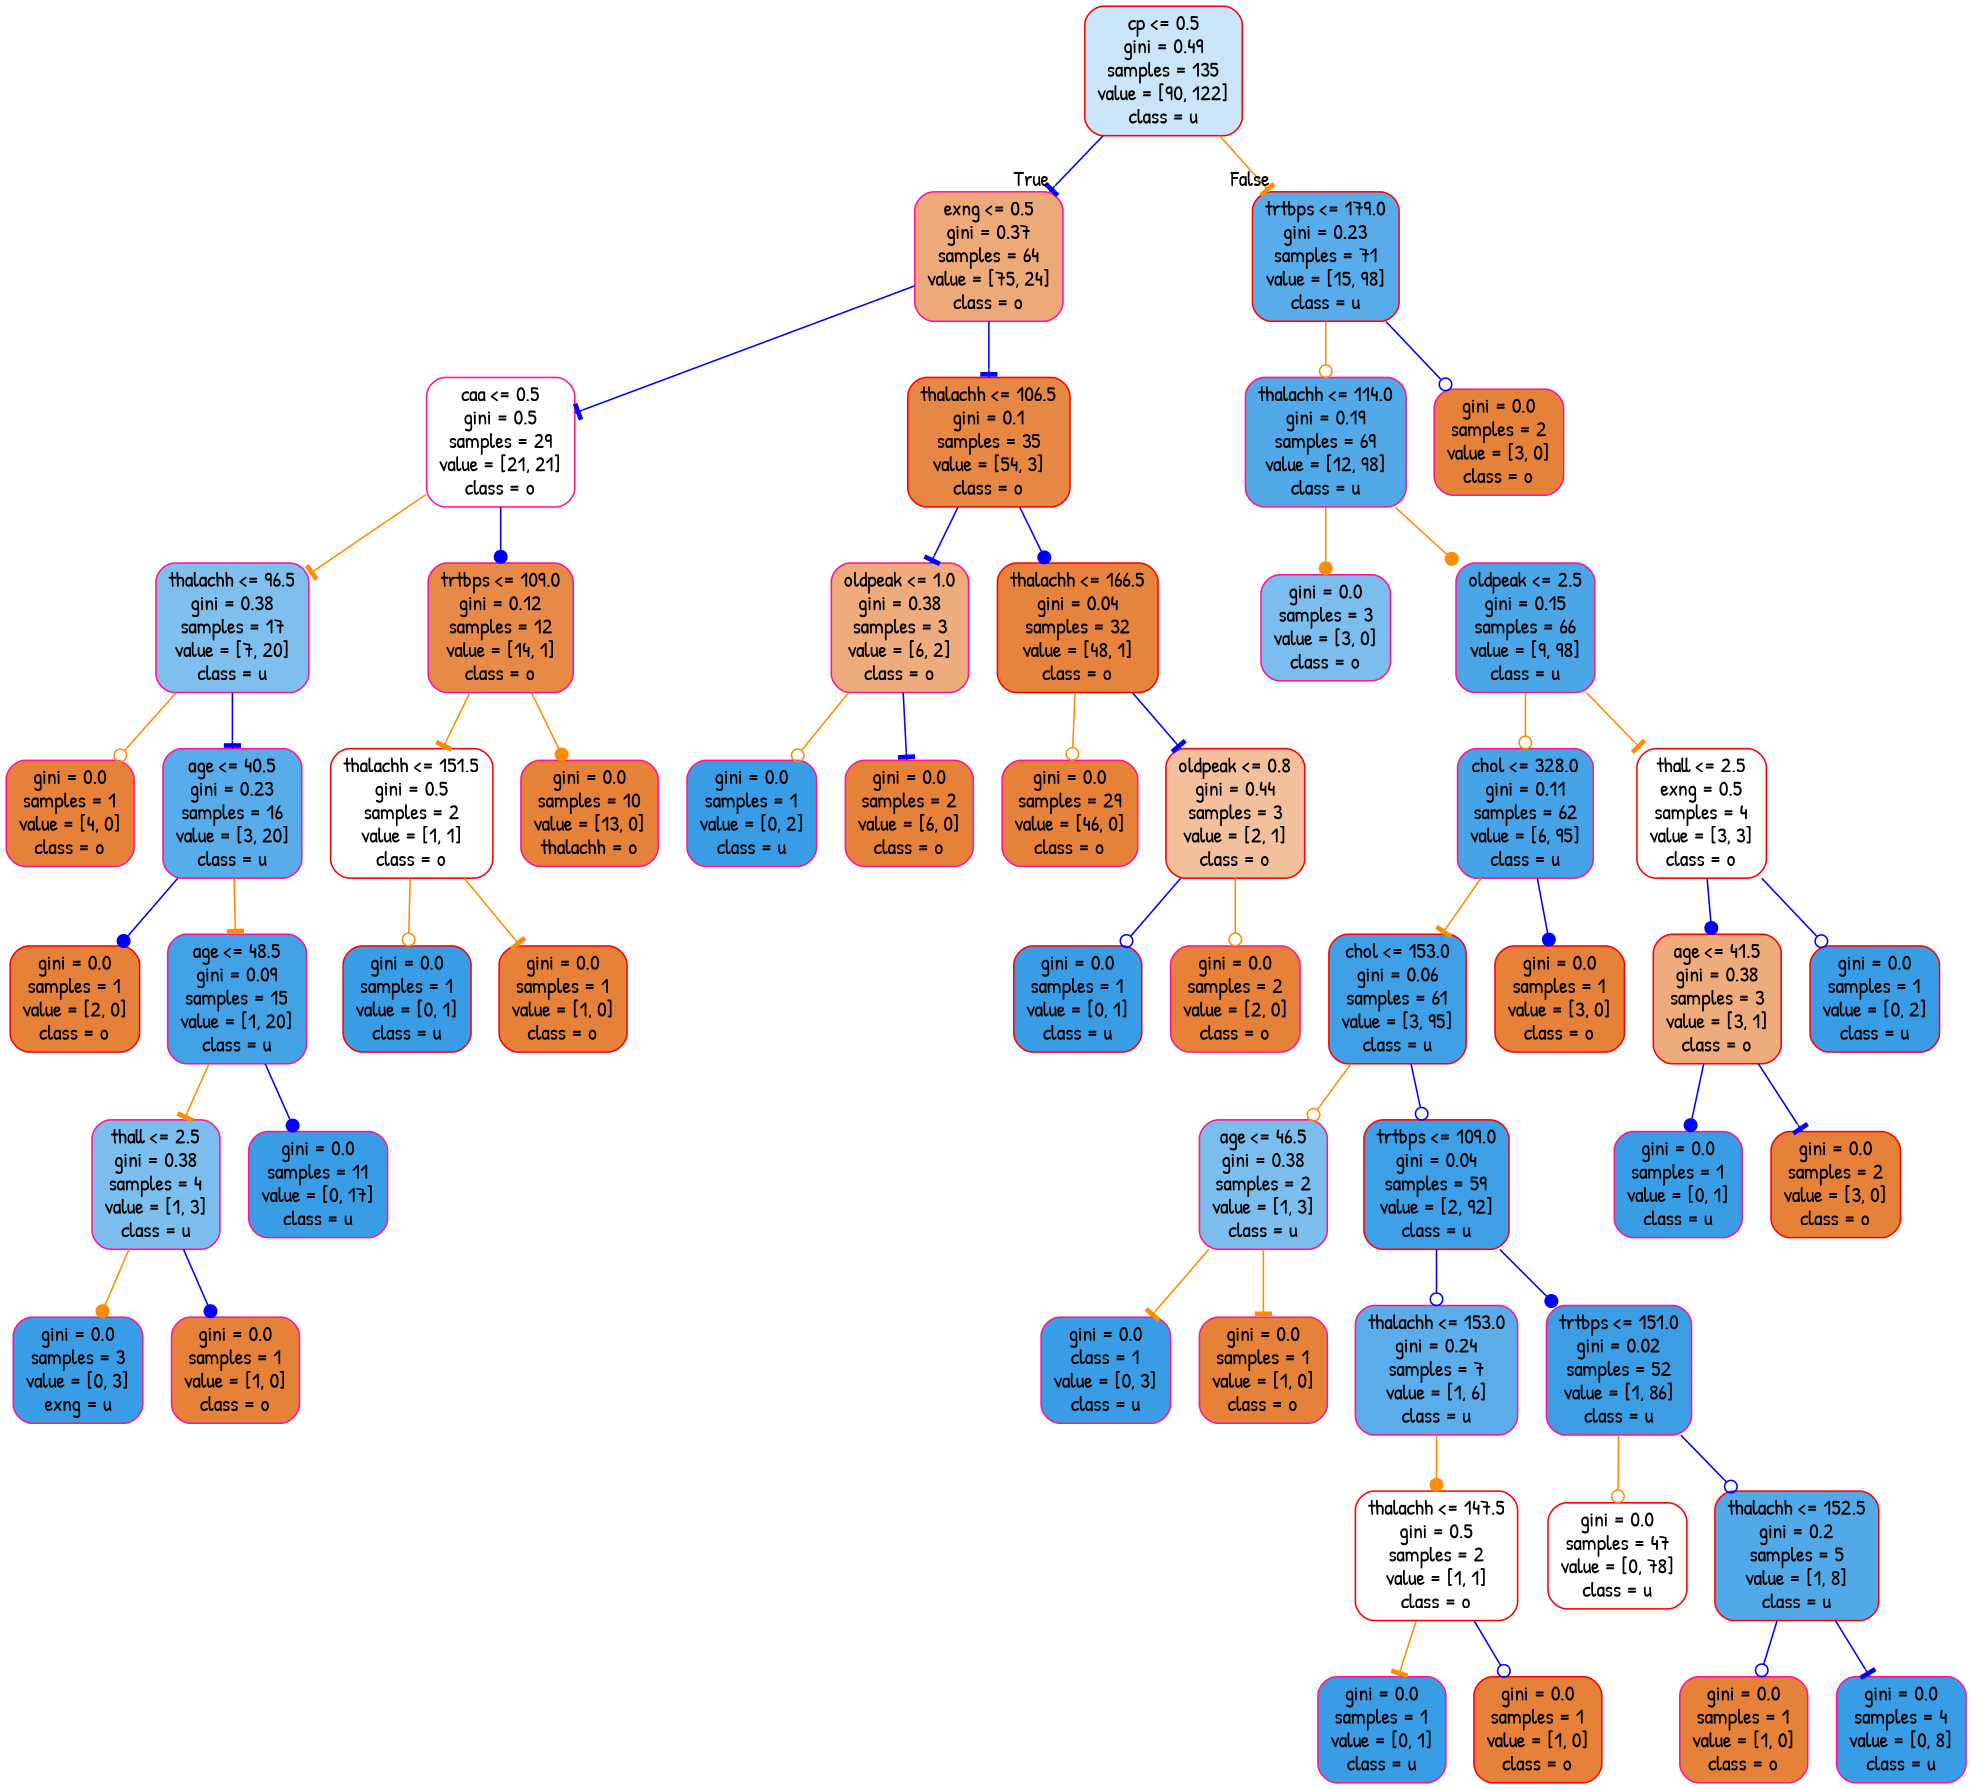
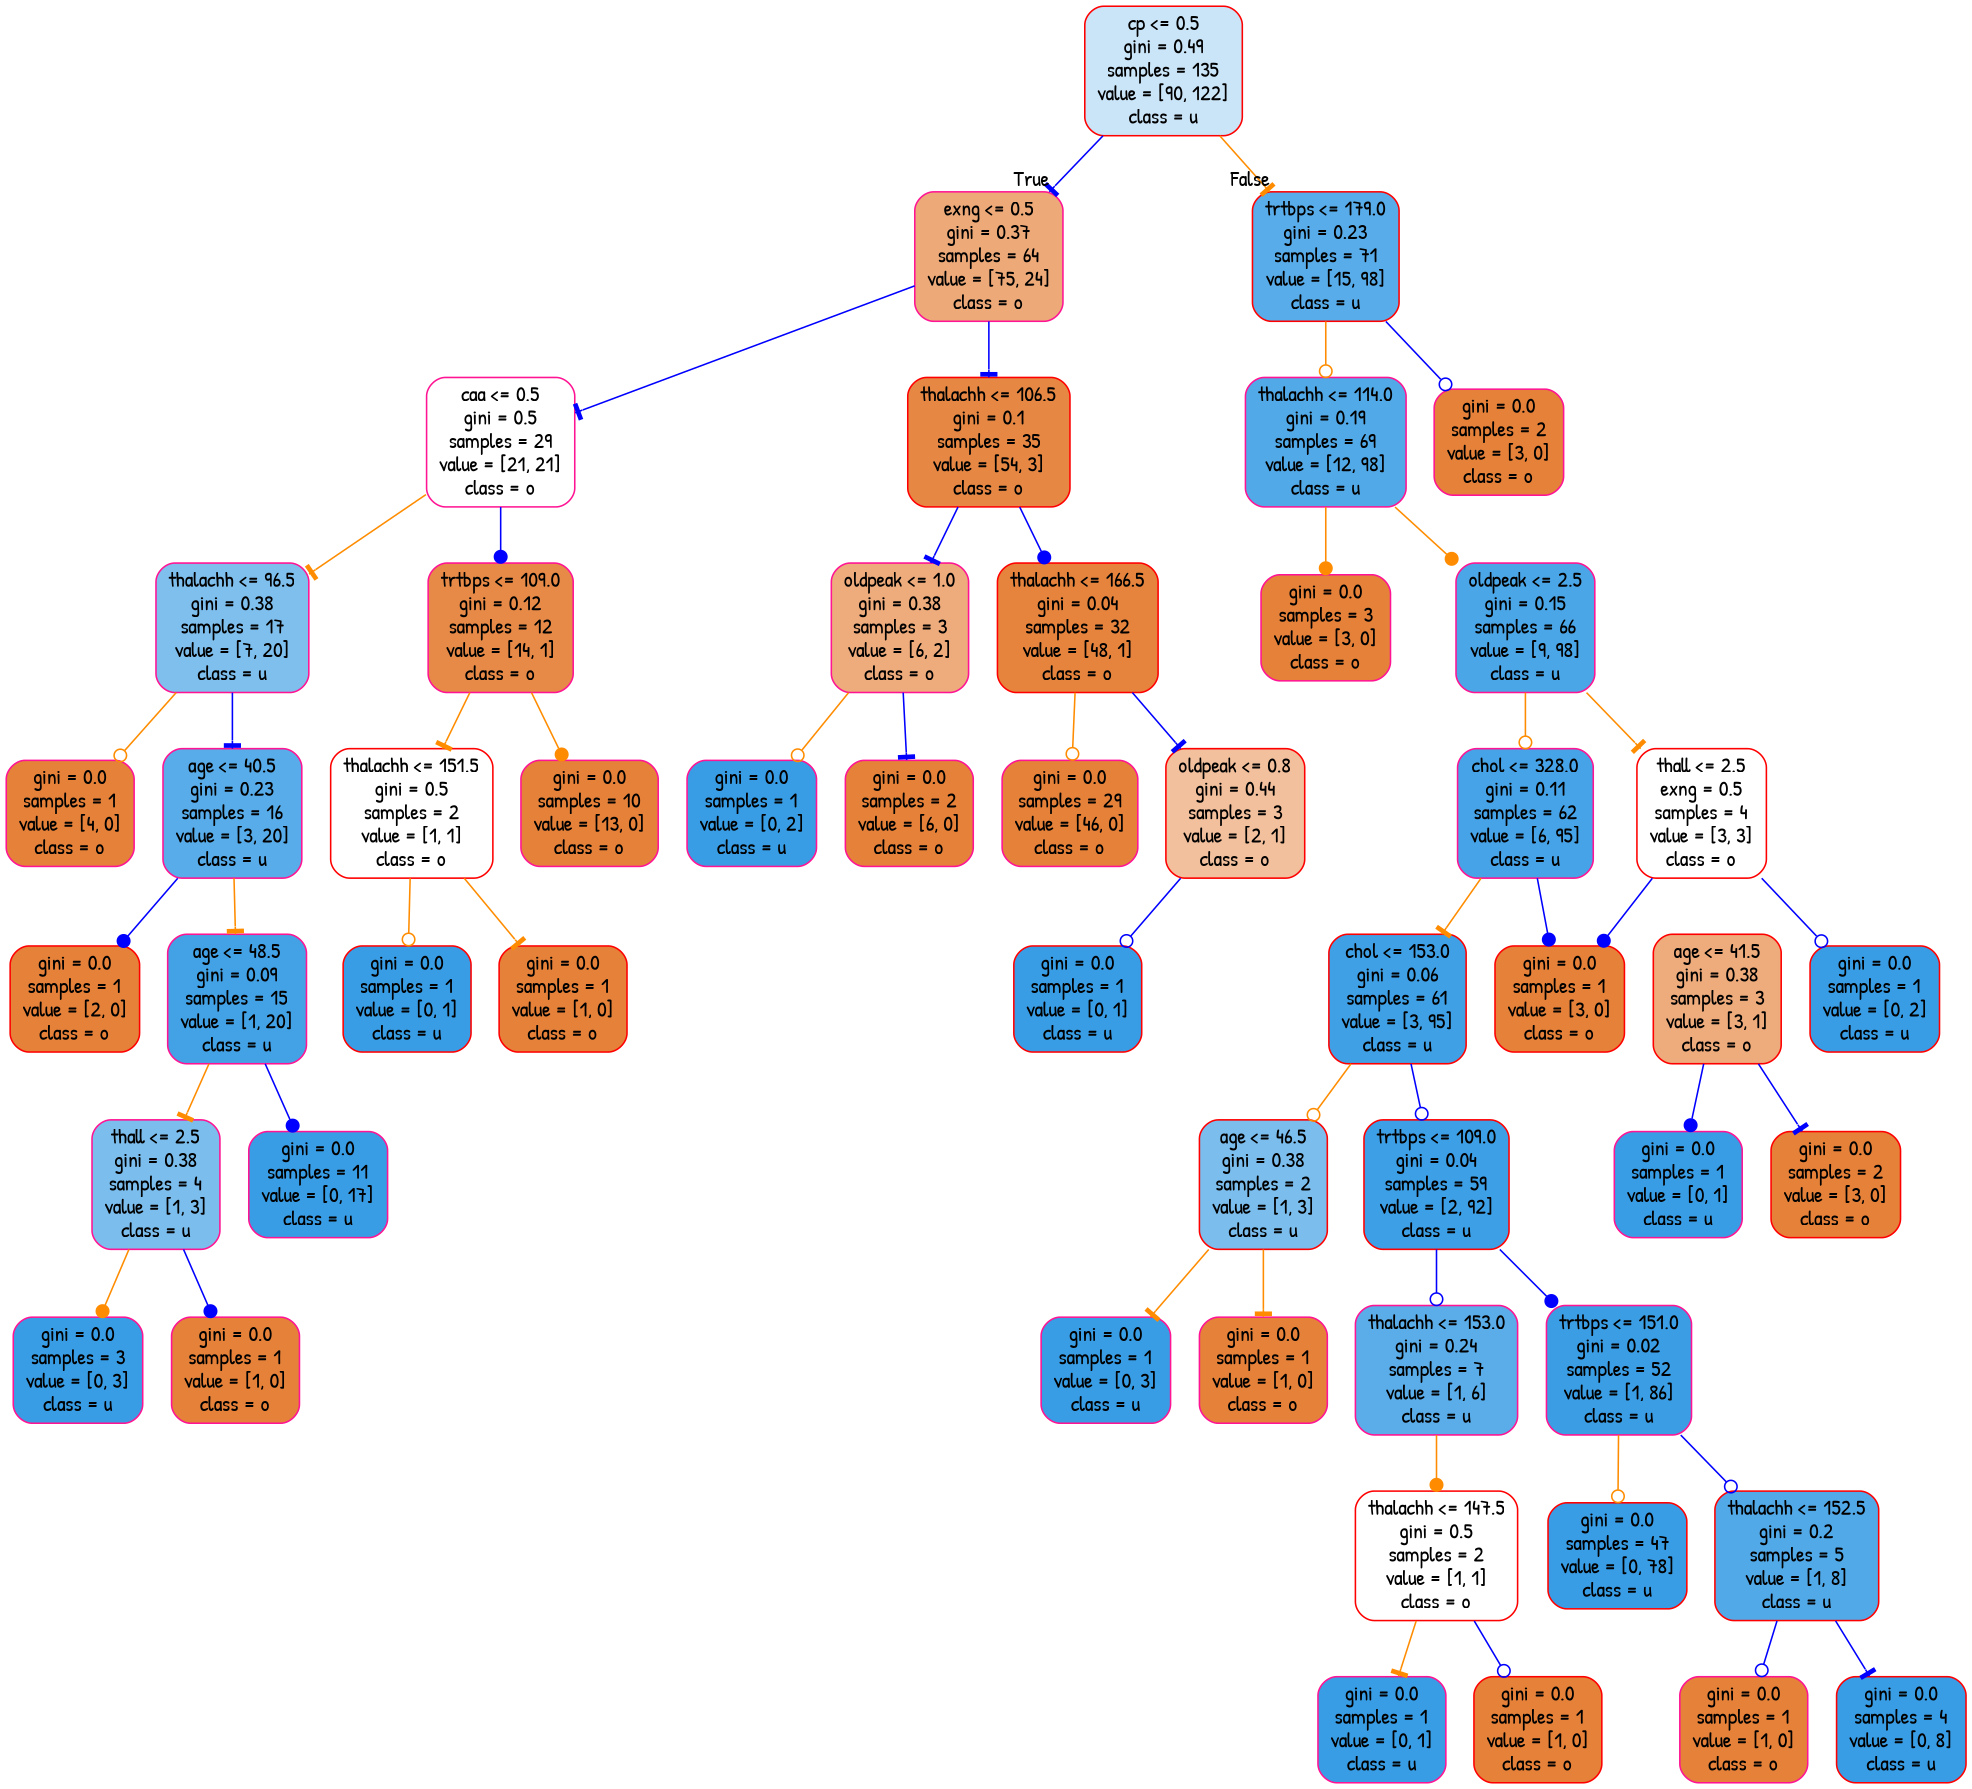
(1326, 628) -> (1326, 628)
(590, 813) -> (590, 813)
(1709, 900) -> (1630, 907)
(1235, 999) -> none
(1263, 1185) -> (1263, 1185)
(78, 1370) -> (78, 1370)
(1106, 1370) -> (1106, 1370)
(1617, 1556) -> (1617, 1556)
(1901, 1730) -> (1901, 1730)
